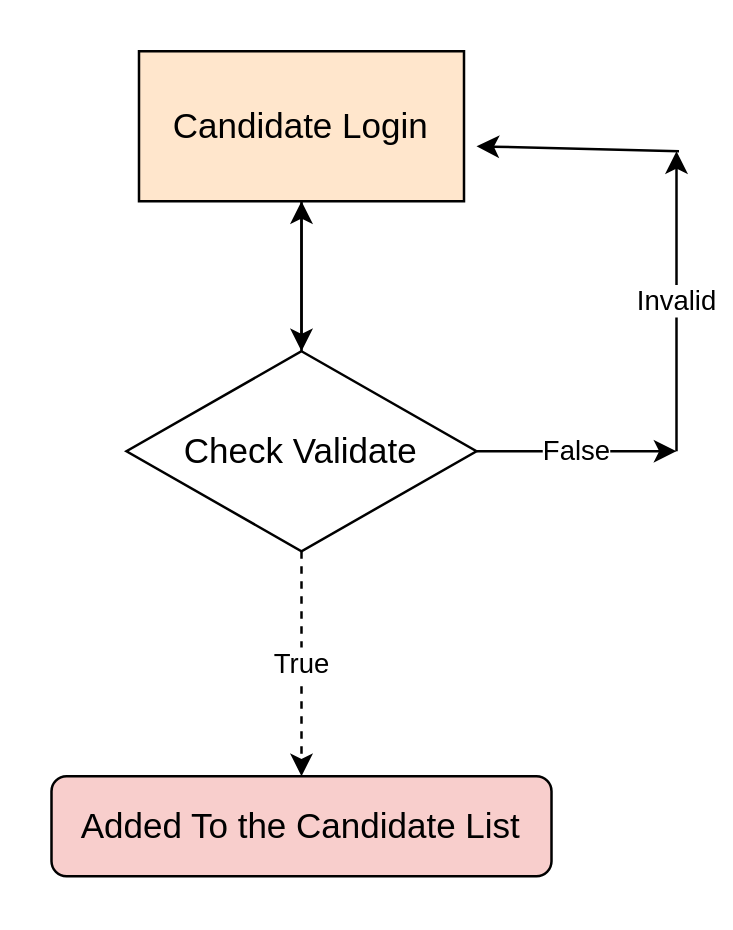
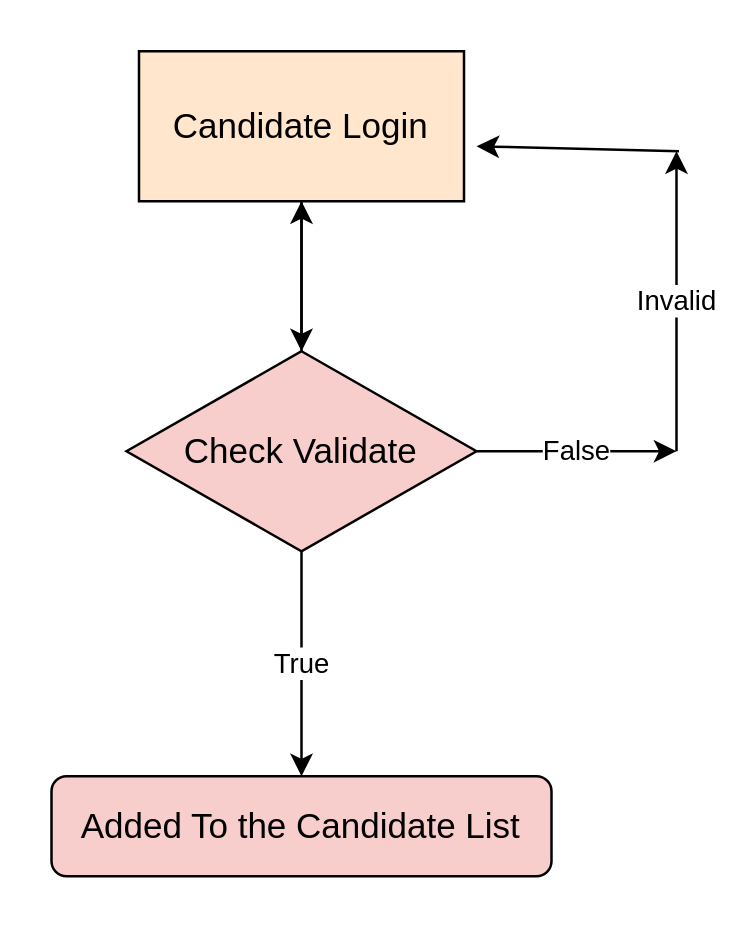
(301, 451) -> (301, 451)
(301, 597) -> (301, 597)
